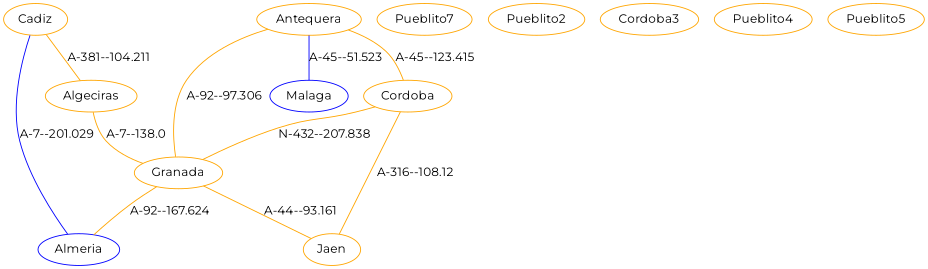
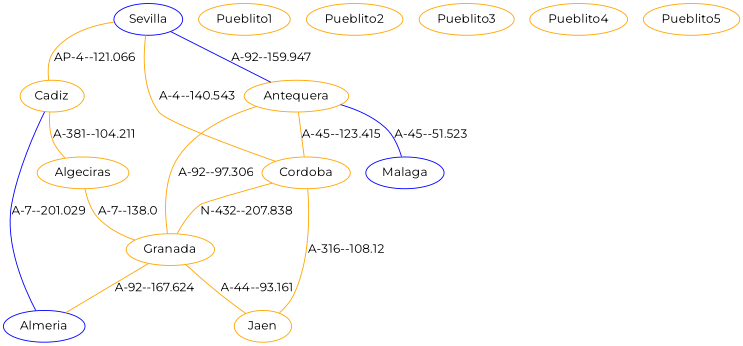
none -> (148, 19)
(425, 19) -> (244, 19)
(649, 19) -> (467, 19)
